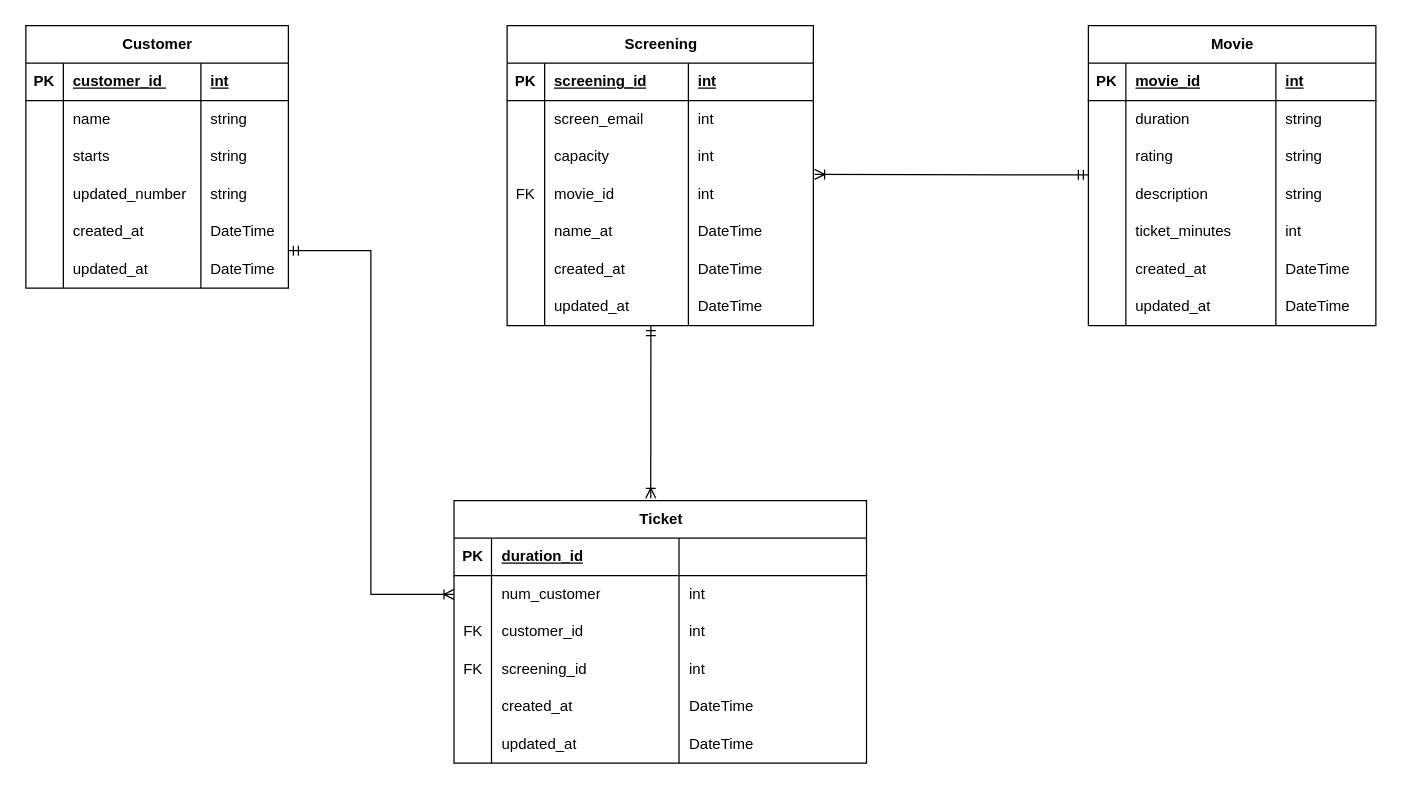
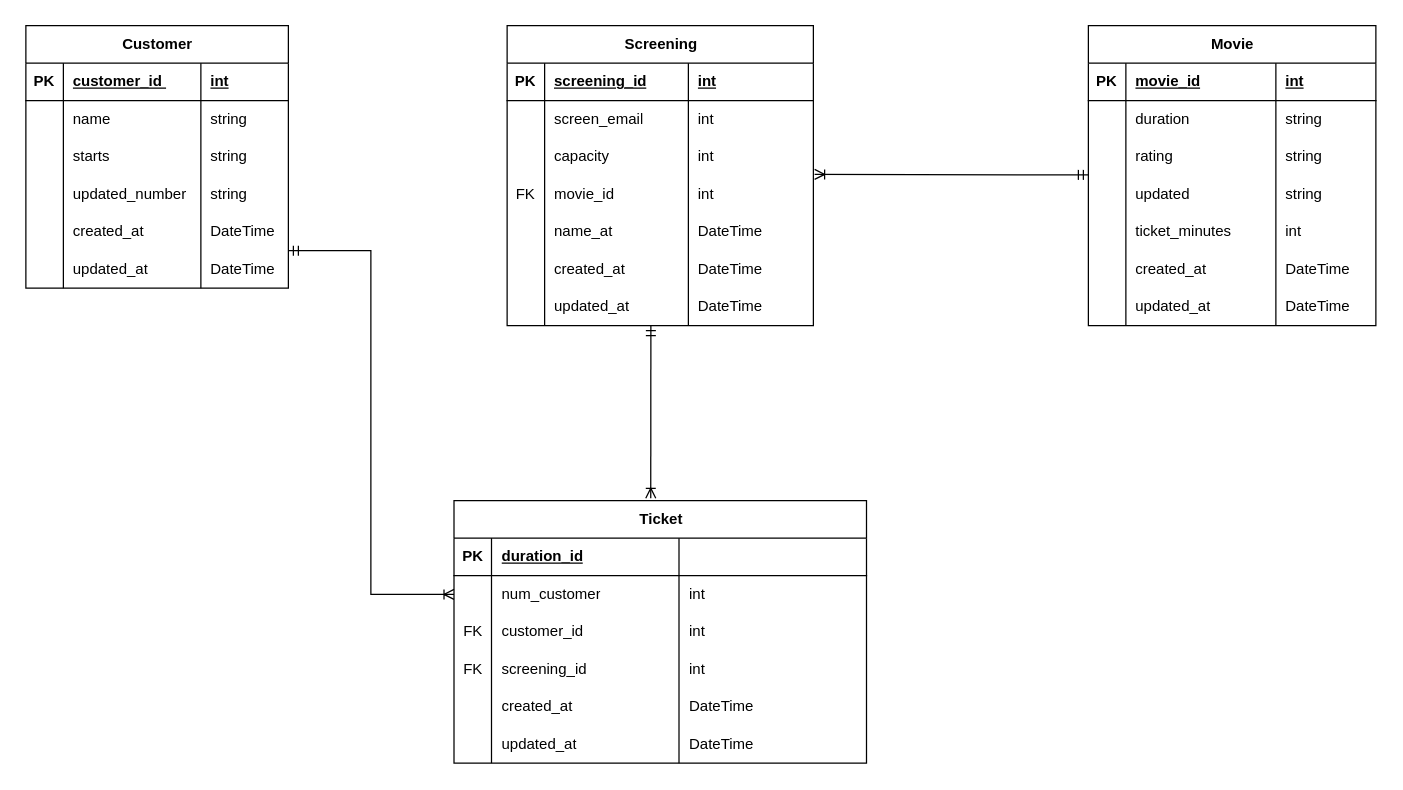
(1178, 194) -> (1165, 194)
